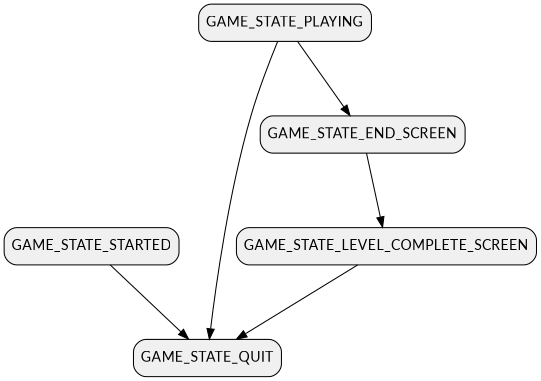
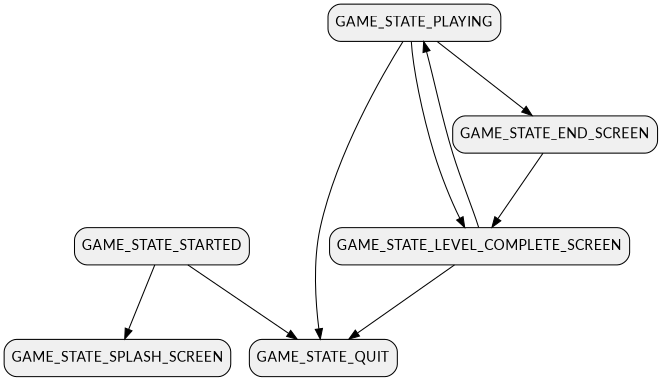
none -> (428, 132)
none -> (449, 141)
none -> (117, 358)
